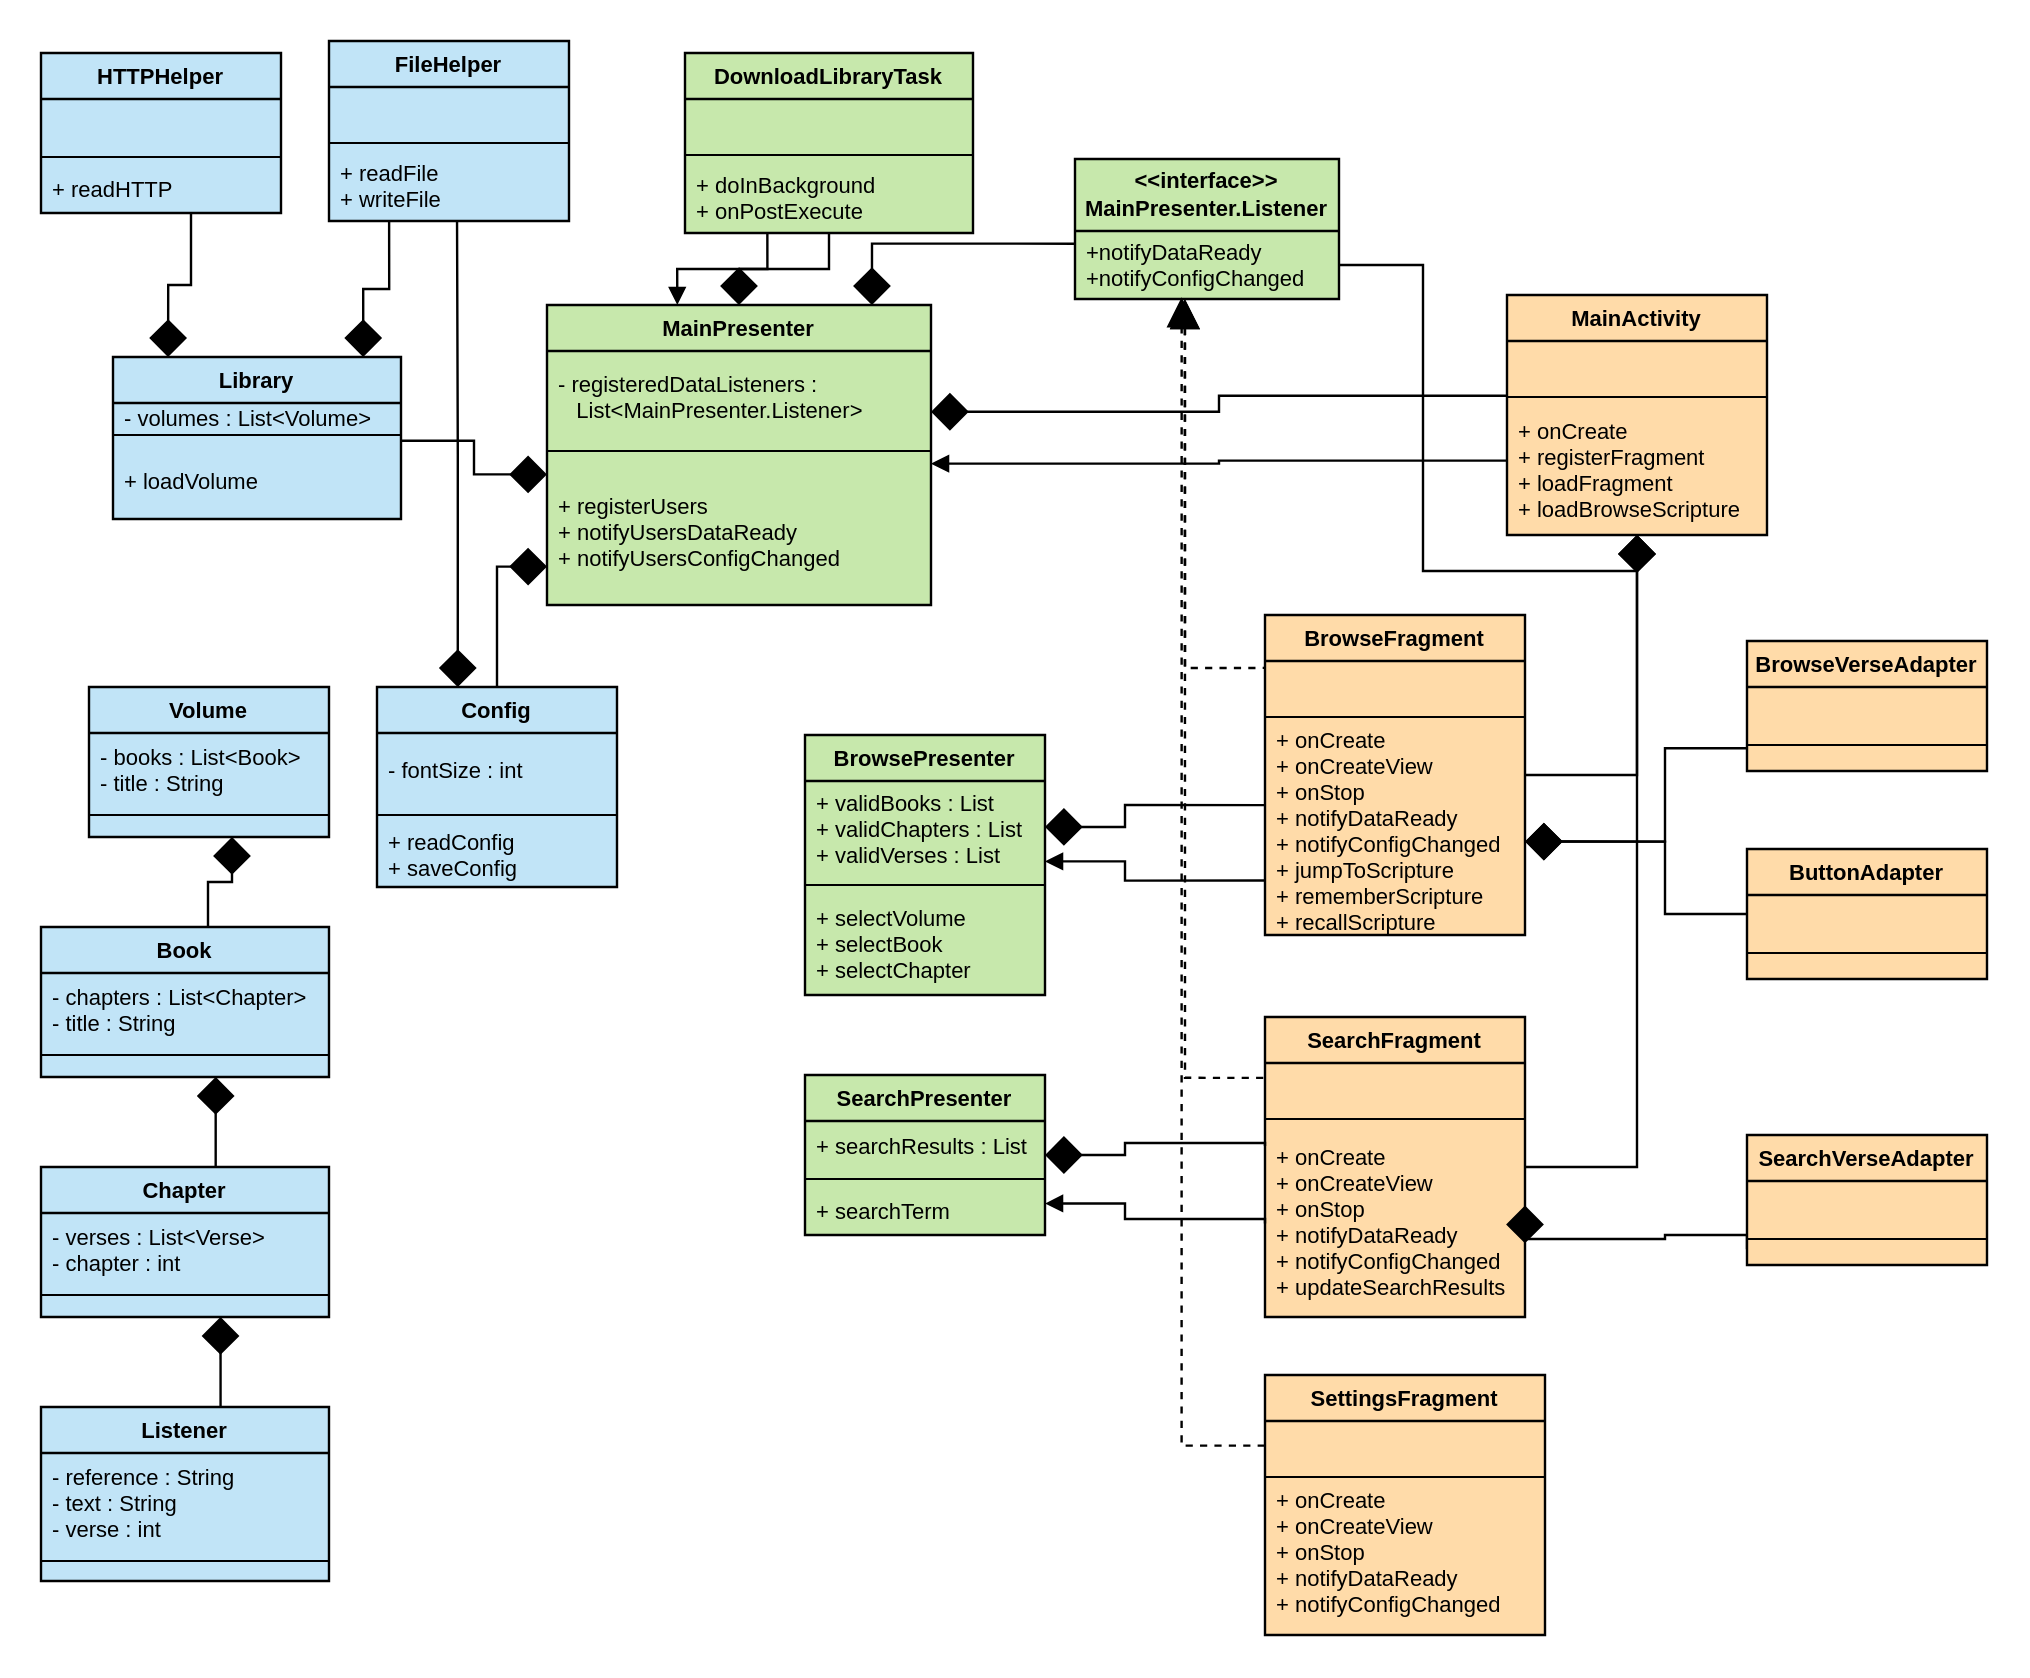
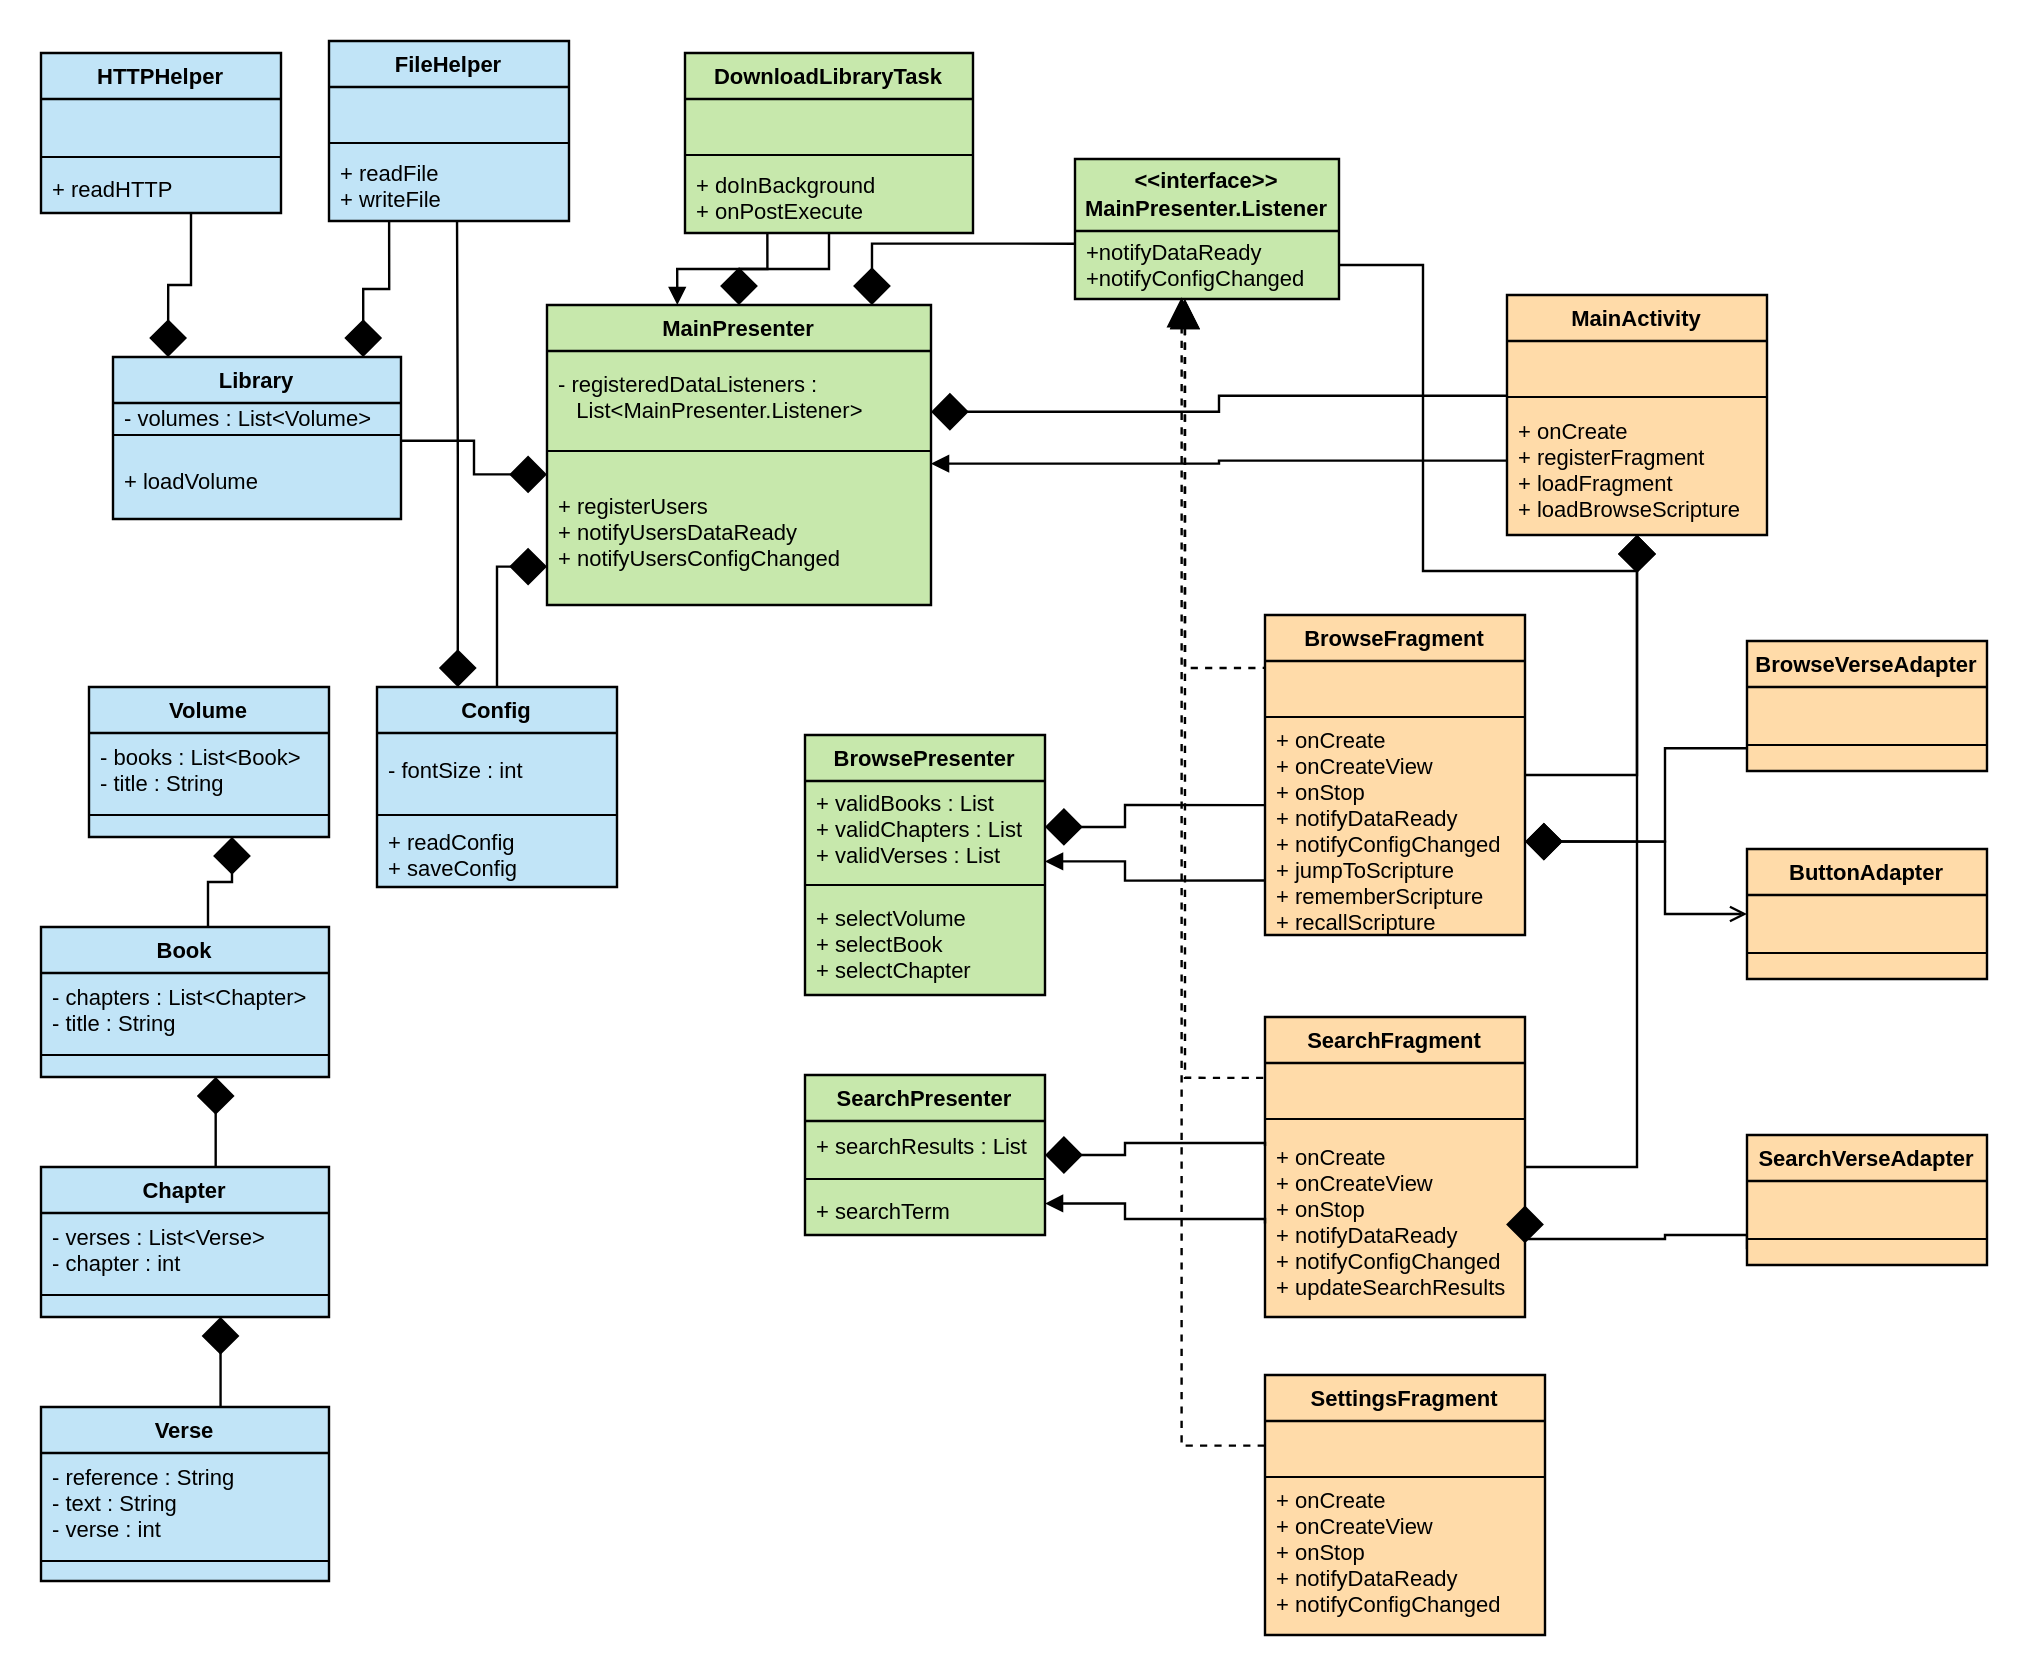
(1739, 914) -> (1738, 914)
(185, 1431) -> (185, 1431)
